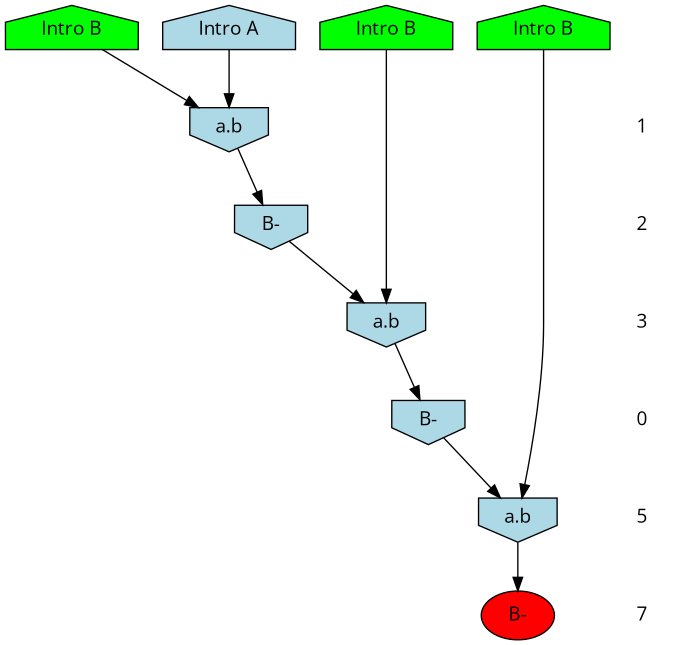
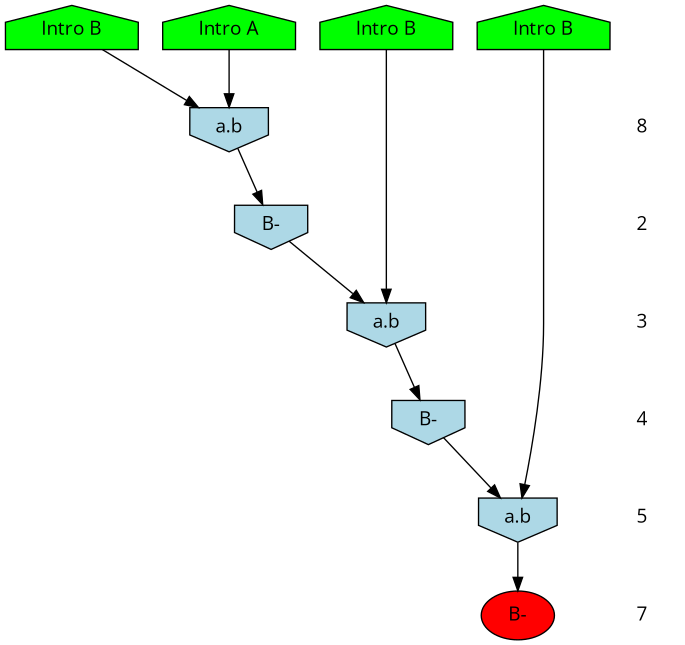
(229, 30) -> (229, 30)
(643, 127) -> (643, 127)
(643, 420) -> (643, 420)
